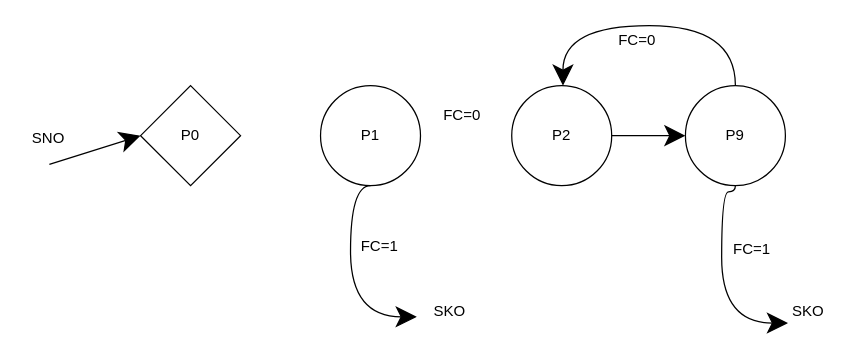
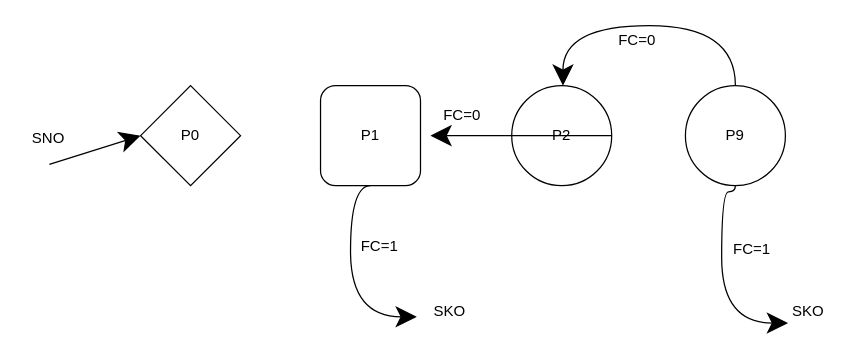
(371, 136) -> (371, 136)
(642, 136) -> (528, 136)
